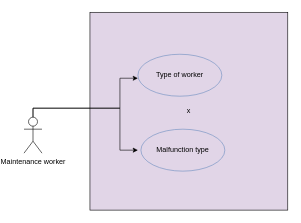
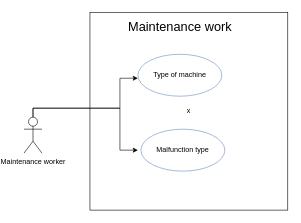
none -> (180, 27)
(180, 75) -> (180, 75)
(189, 111) -> (189, 111)
